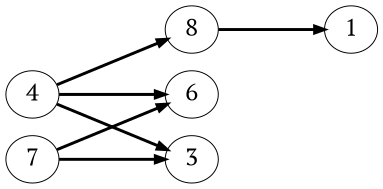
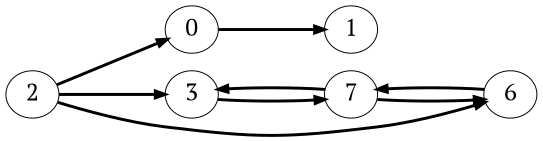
(192, 30) -> (192, 30)
none -> (436, 88)
(32, 94) -> (32, 94)
none -> (266, 101)
